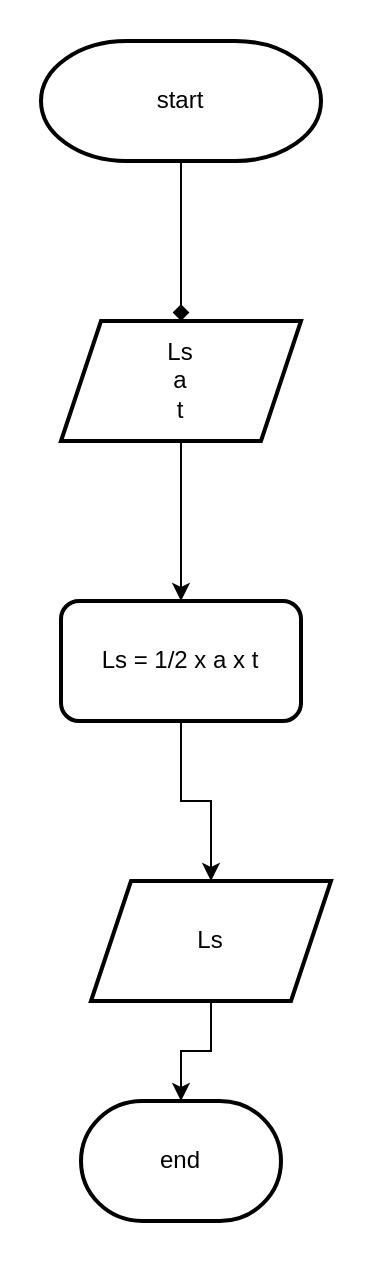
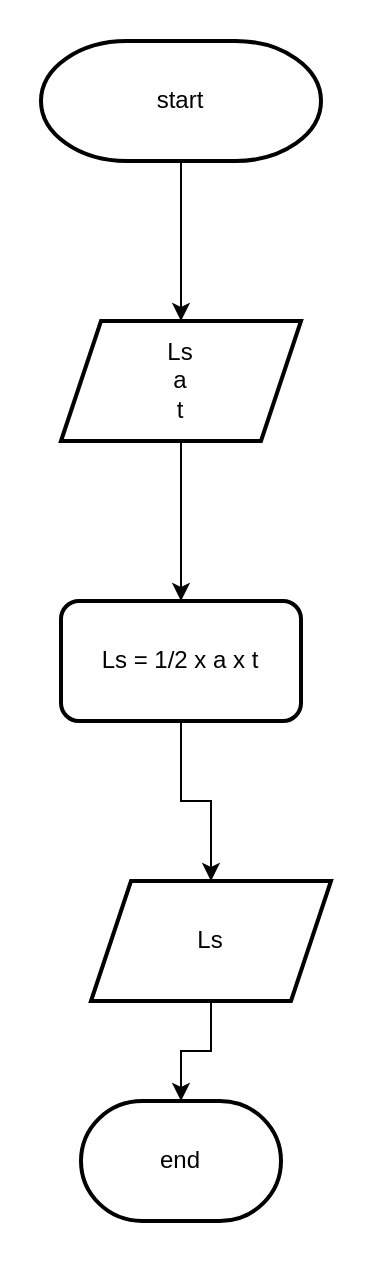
(181, 305) -> (181, 306)
